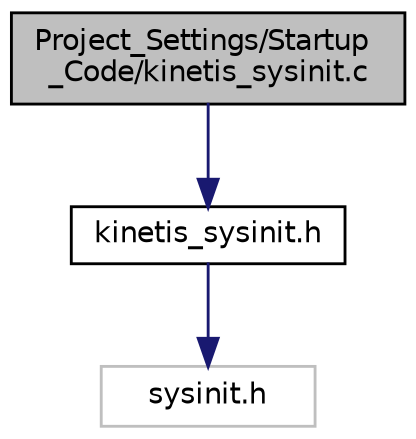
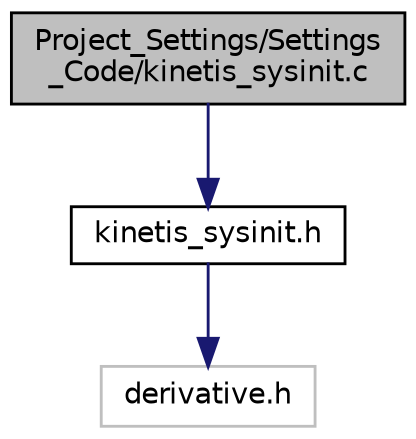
(208, 58) -> (208, 58)
(208, 396) -> (208, 396)
